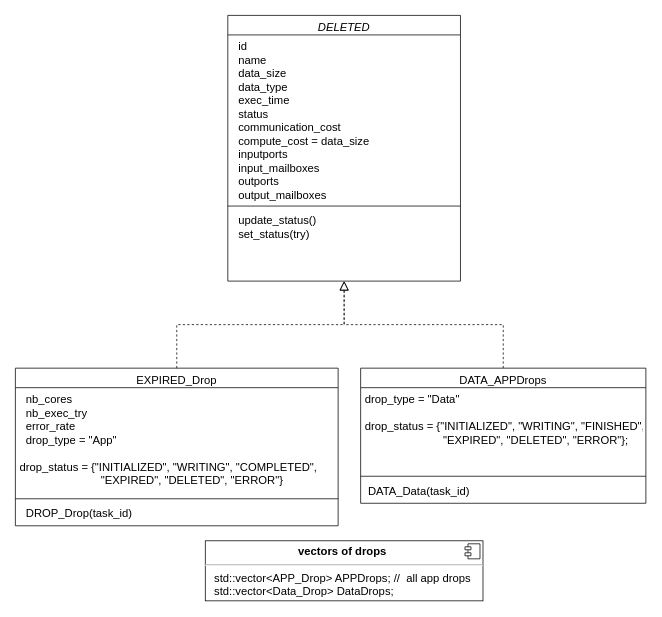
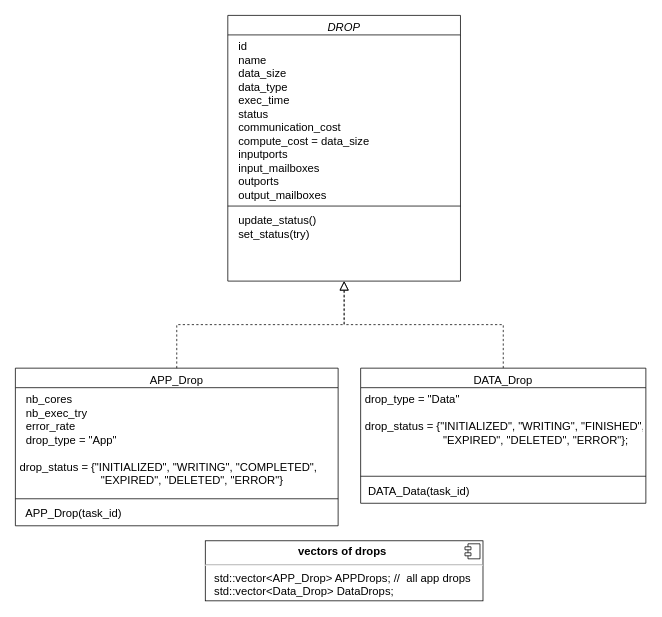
(344, 27) -> (344, 27)
(176, 380) -> (176, 380)
(503, 380) -> (503, 380)
(75, 513) -> (72, 513)
